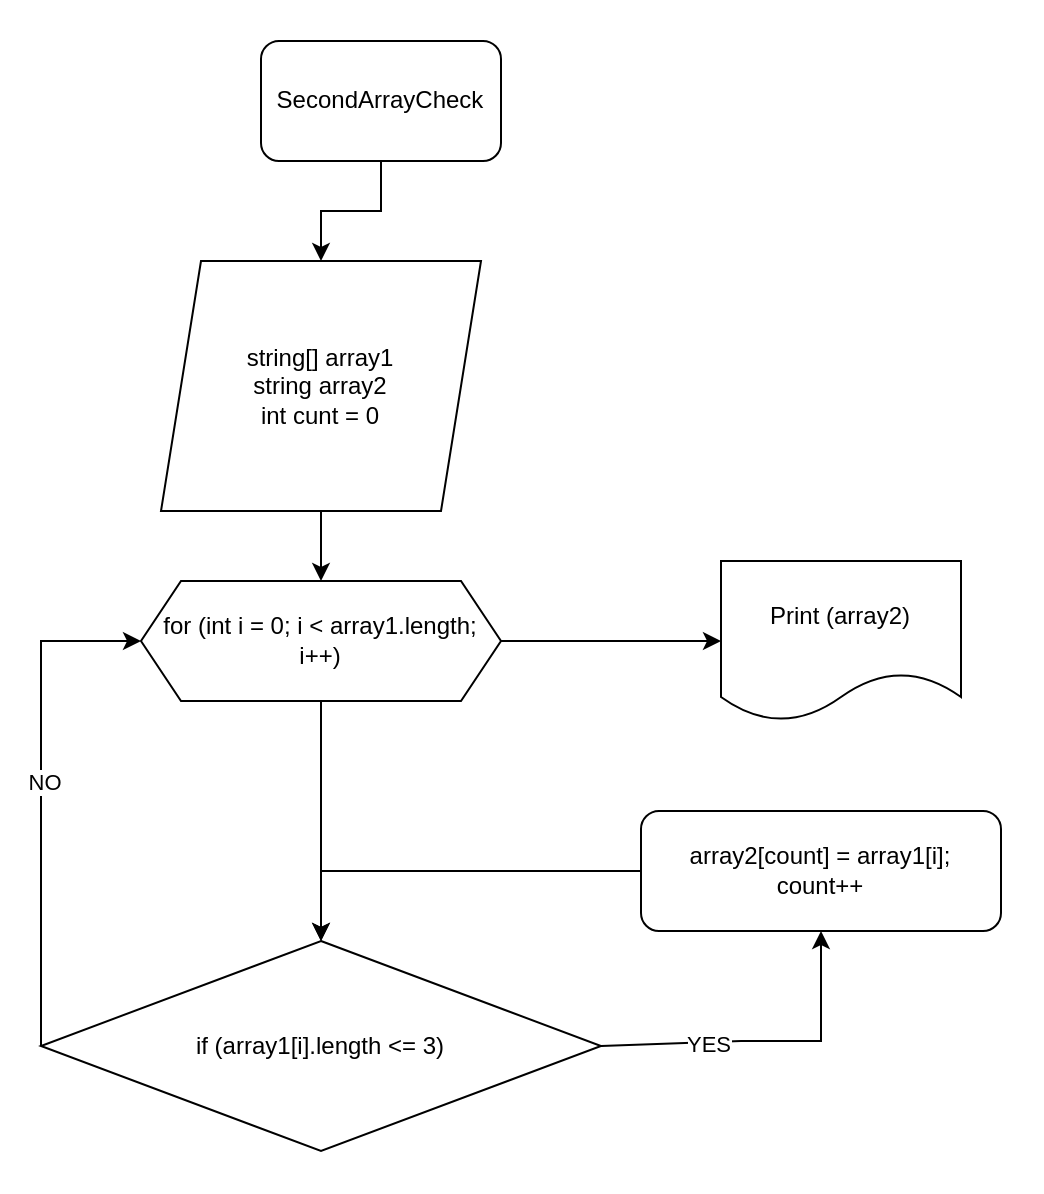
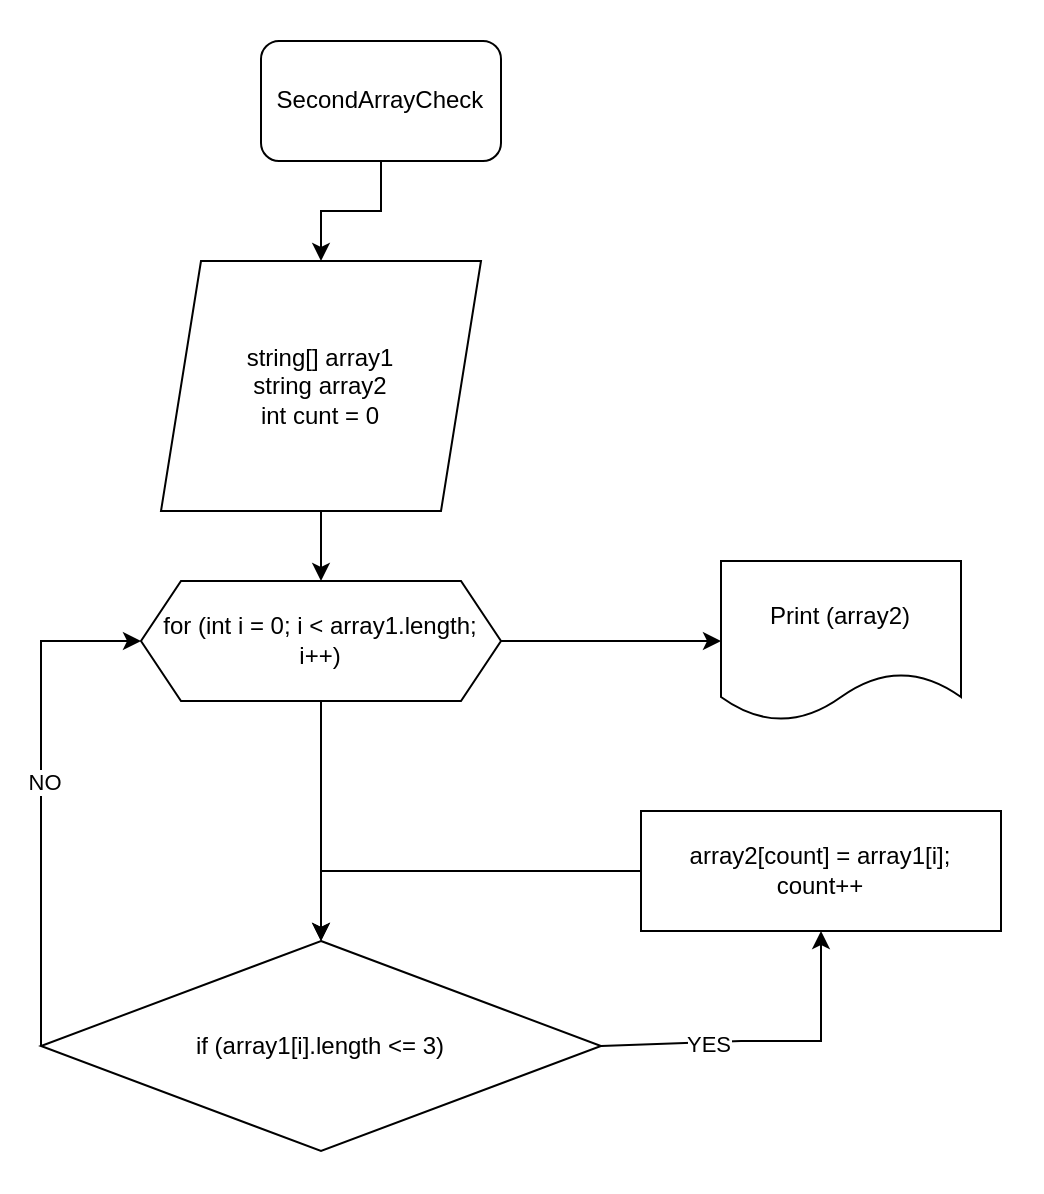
(821, 871) -> (821, 871)
